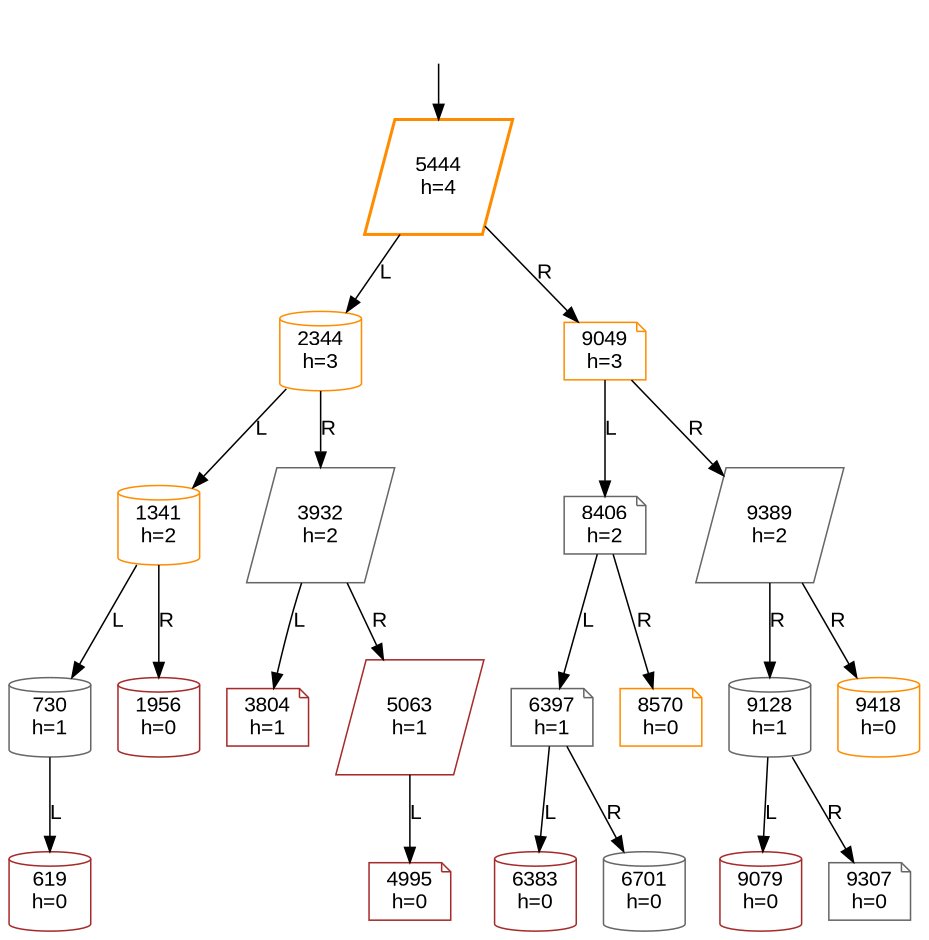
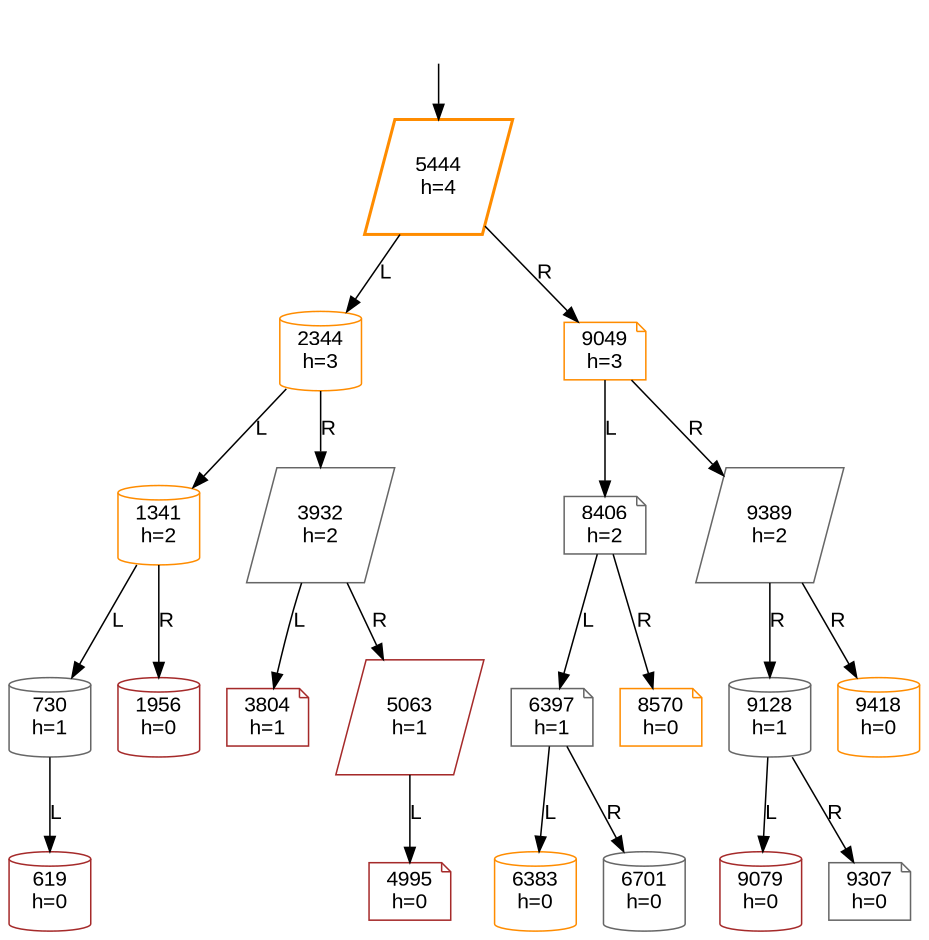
(535, 891) -> (535, 891)
